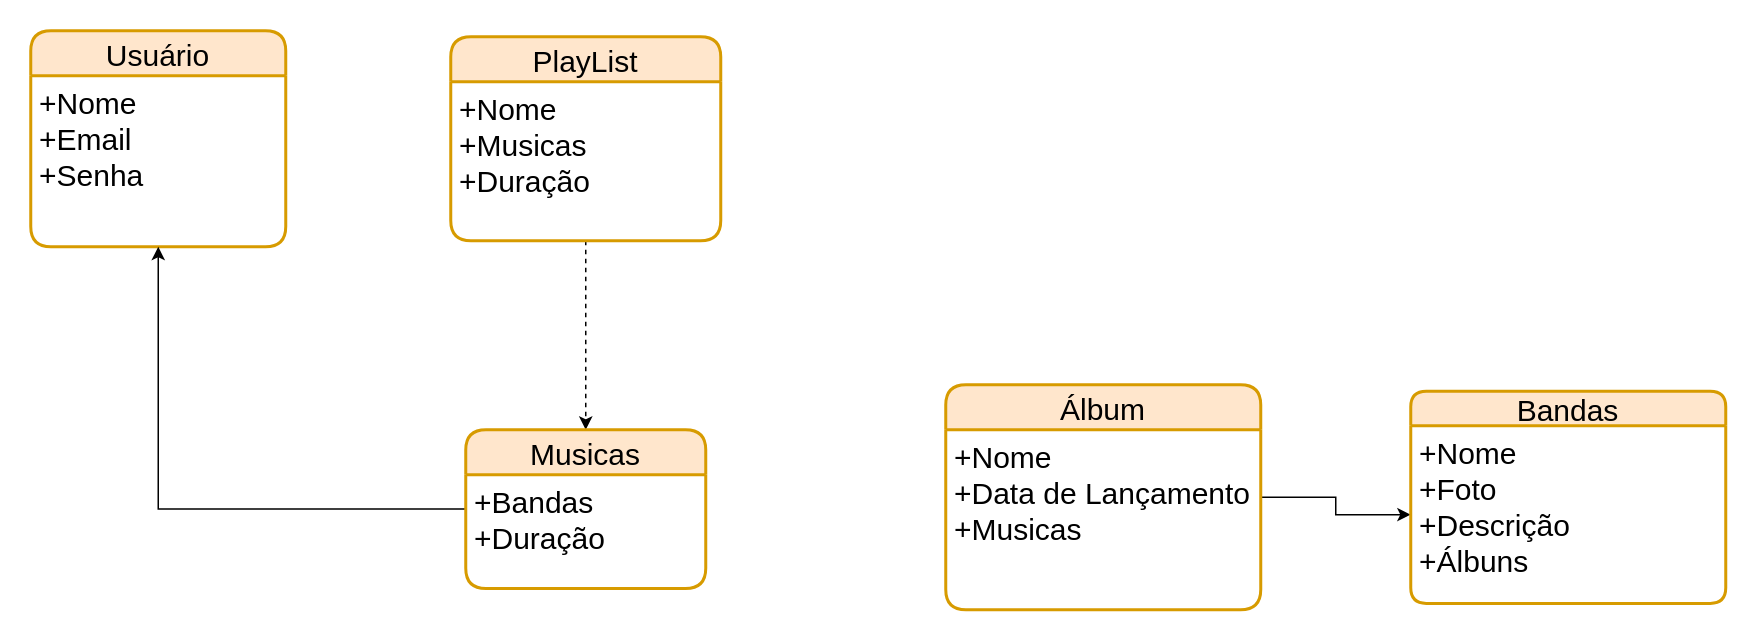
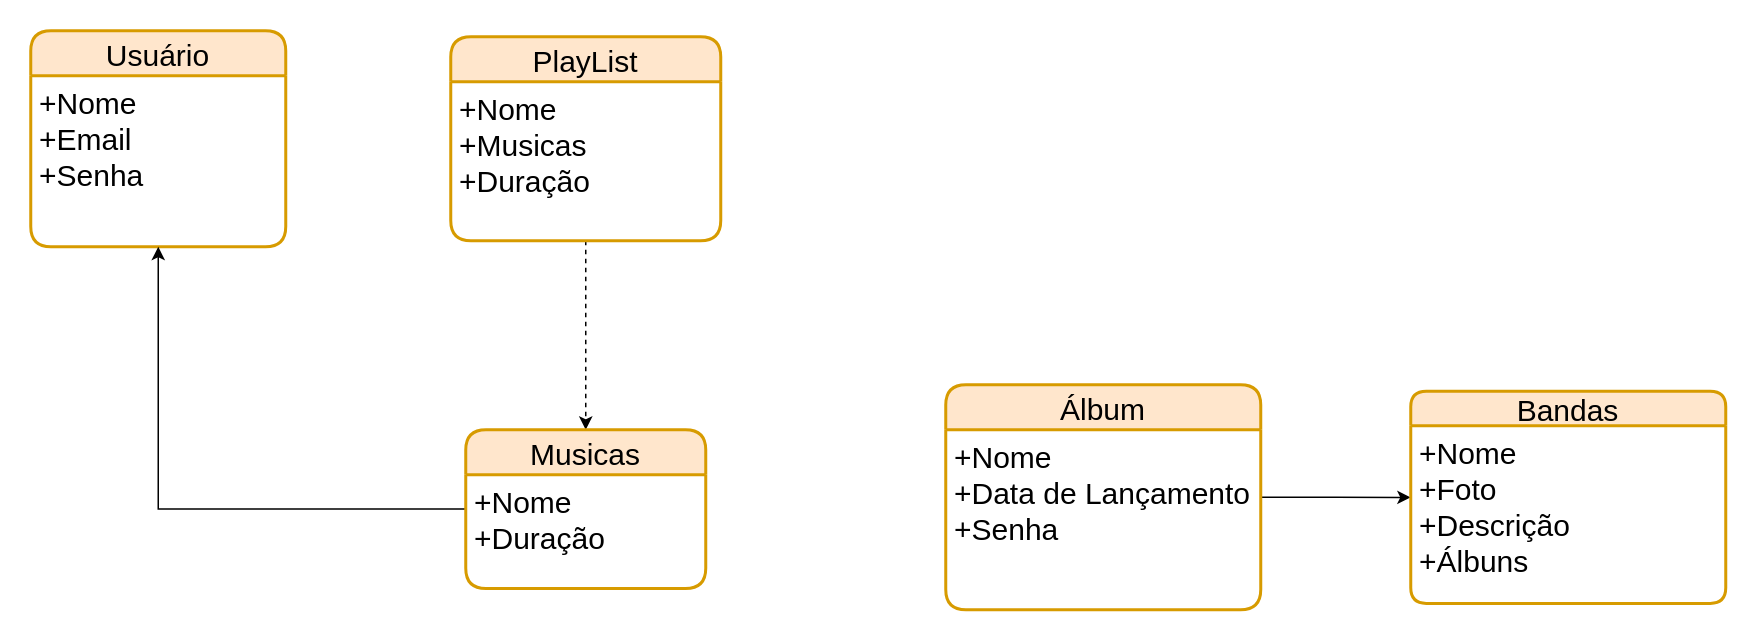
(996, 458) -> (996, 458)
(533, 503) -> (516, 503)
(1358, 515) -> (1367, 497)
